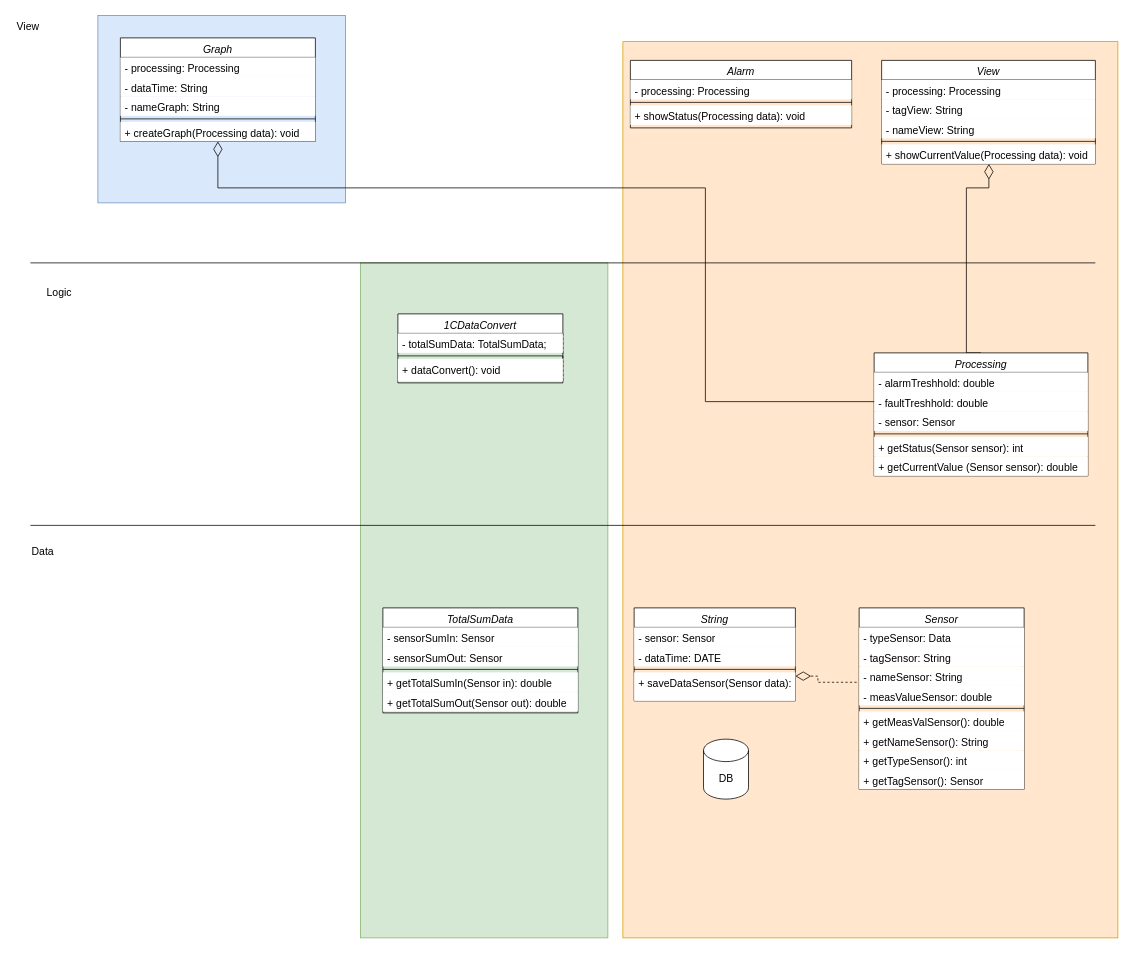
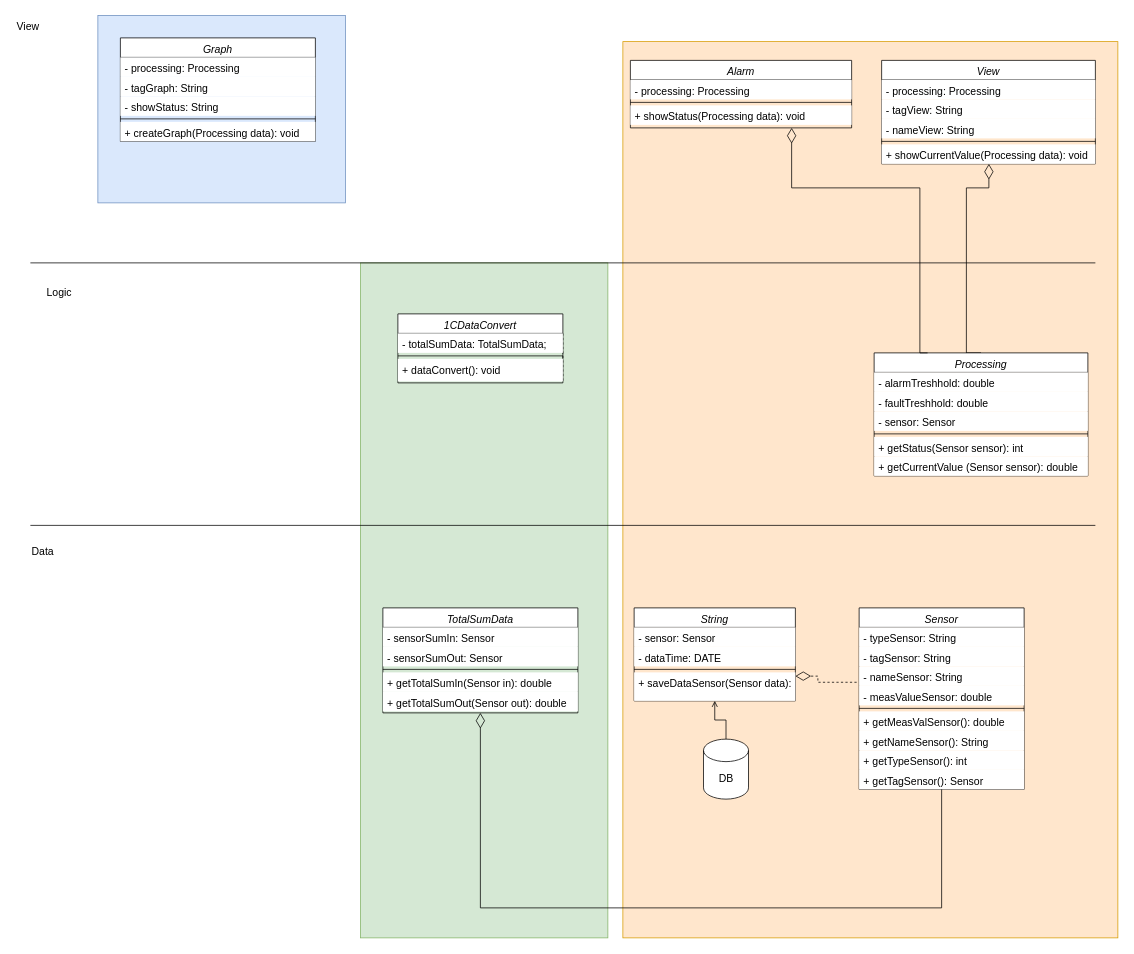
(171, 88) -> (172, 88)
(175, 108) -> (178, 108)
(636, 188) -> none
none -> (917, 188)
(912, 639) -> (917, 639)
none -> (715, 718)
none -> (679, 908)
